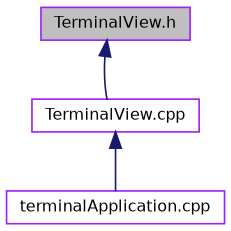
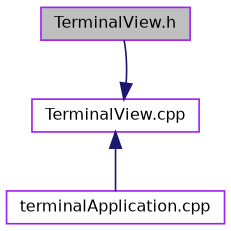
(105, 78) -> (126, 62)
